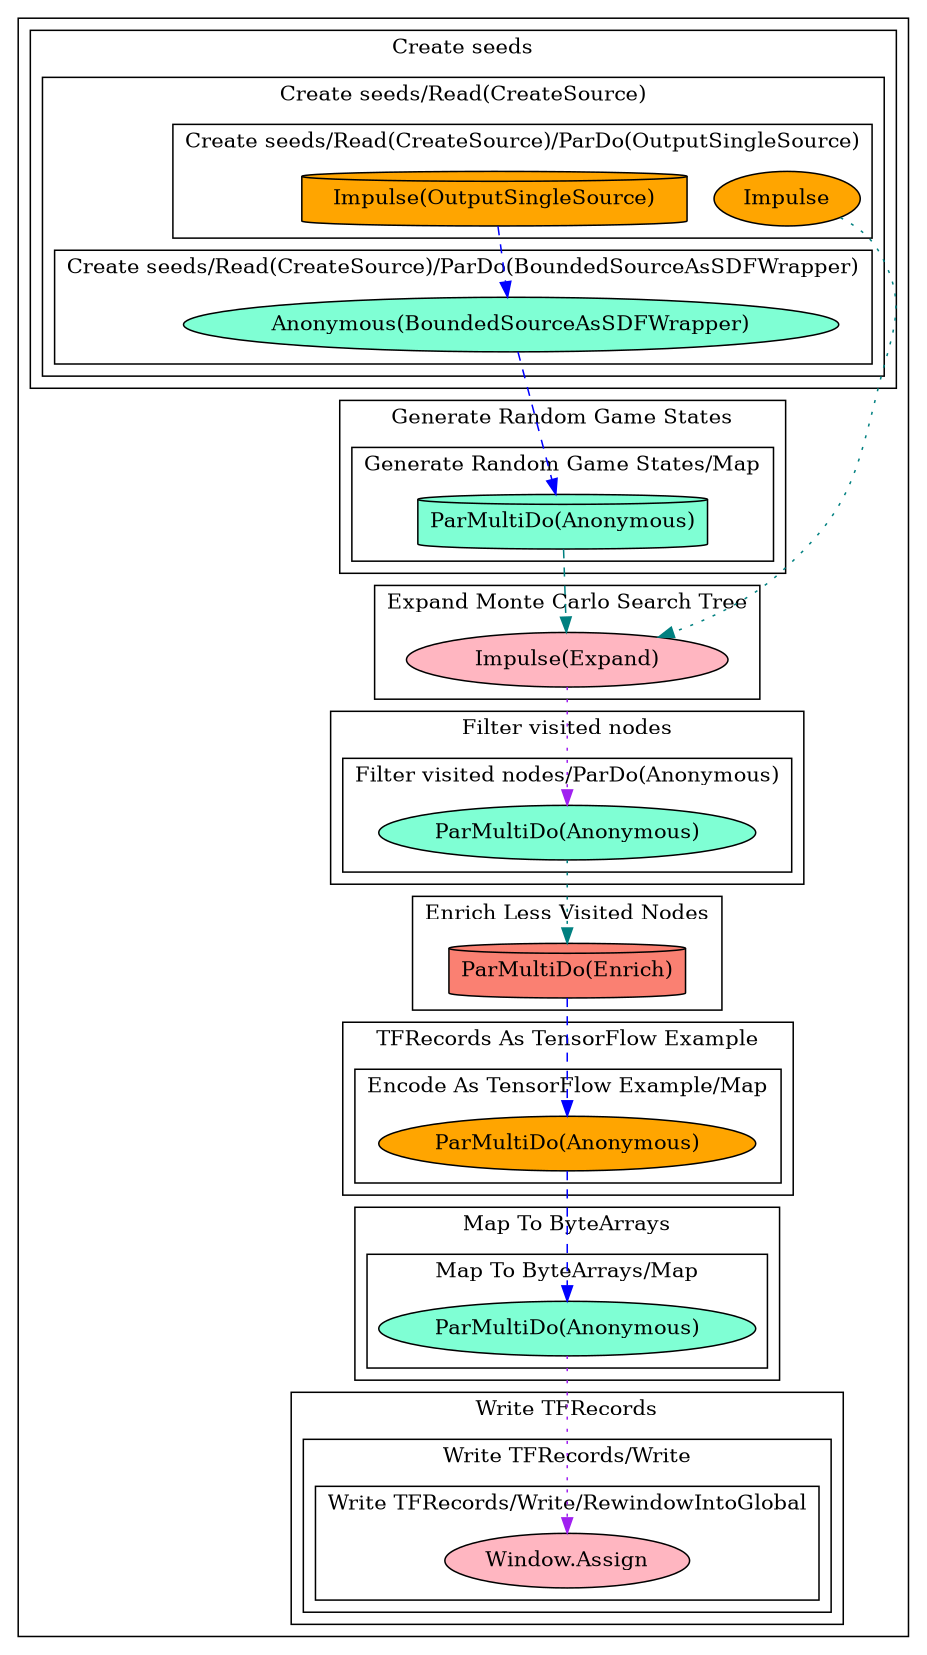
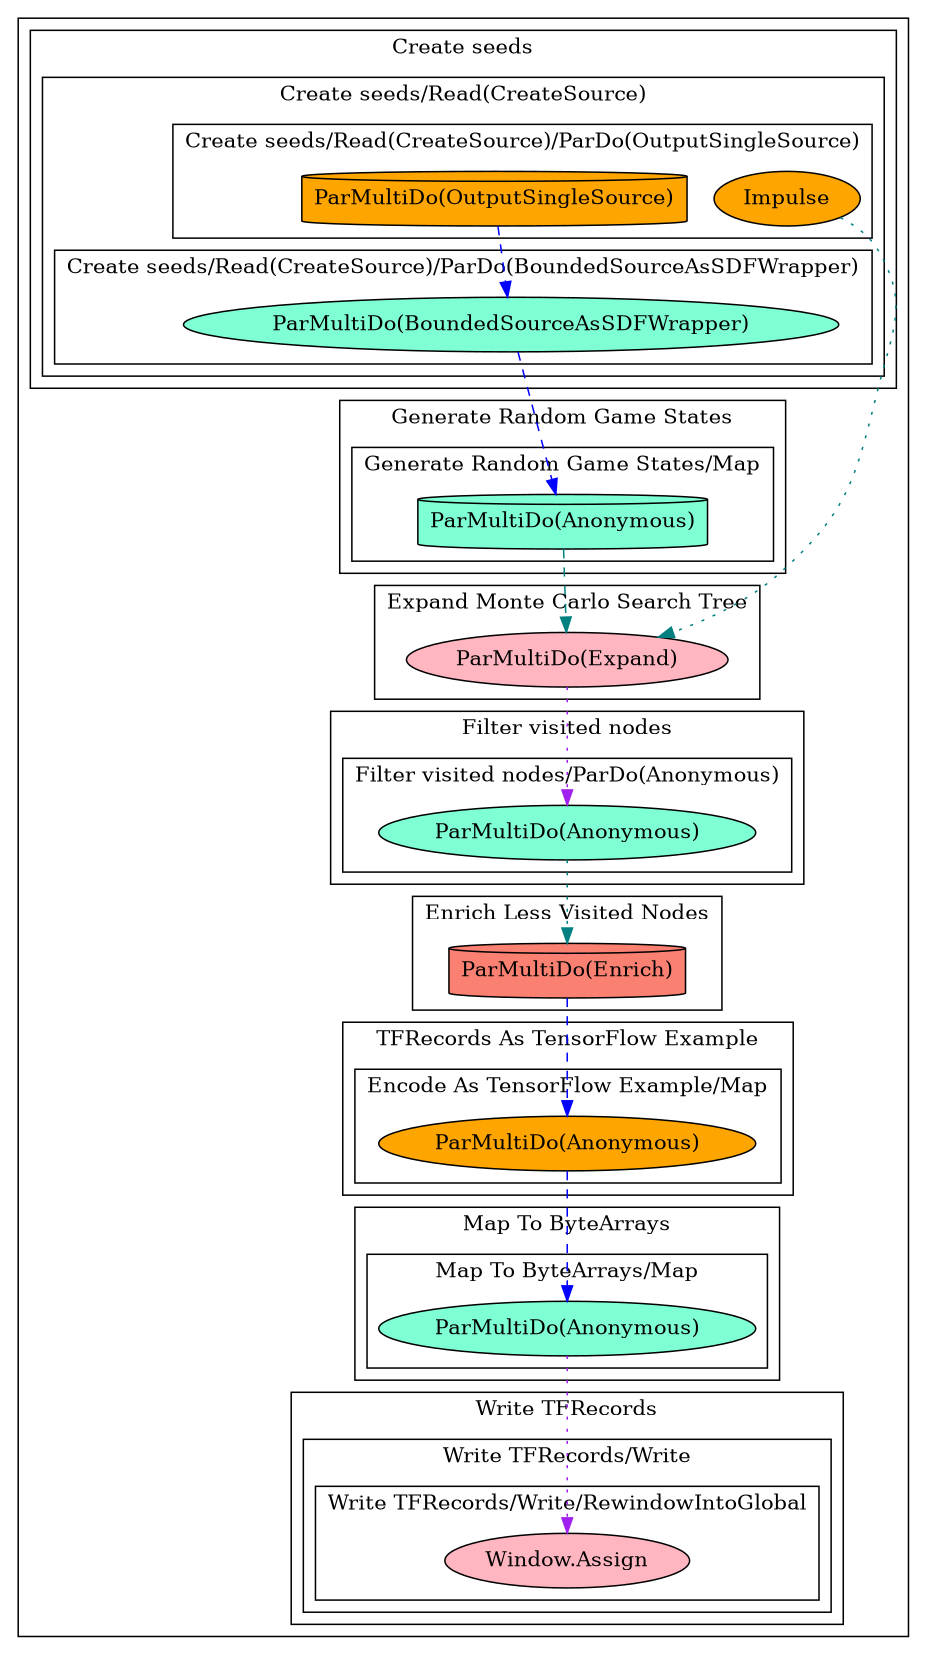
(494, 199) -> (494, 199)
(511, 325) -> (511, 325)
(567, 660) -> (567, 660)
